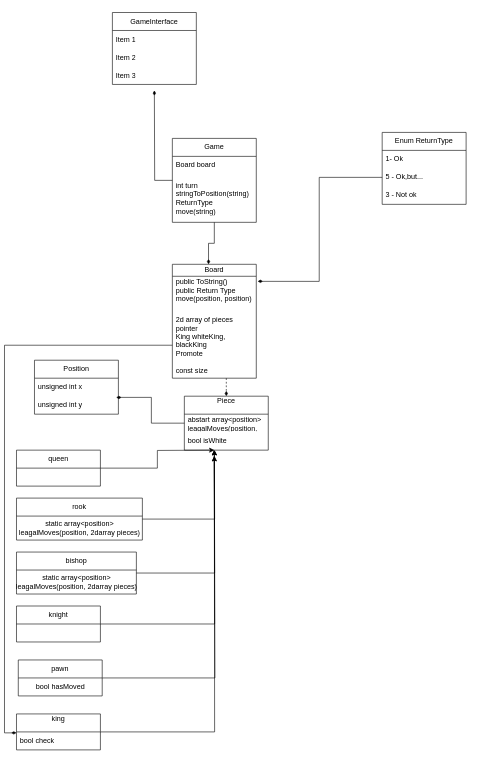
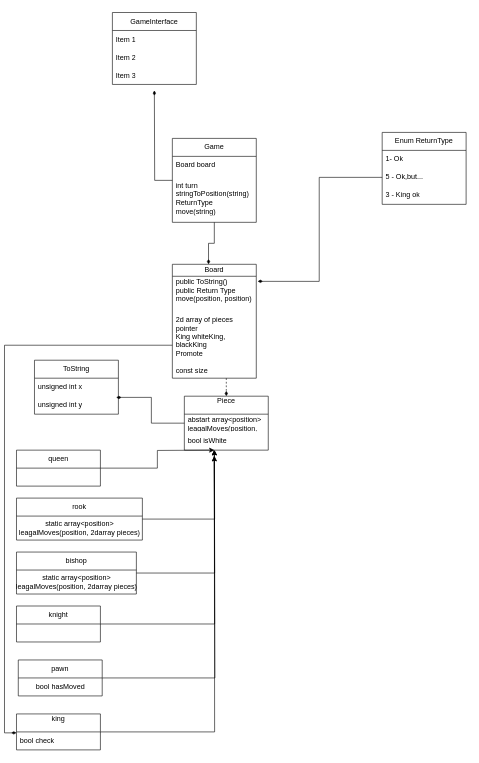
(403, 195) -> (405, 195)
(77, 369) -> (77, 369)
